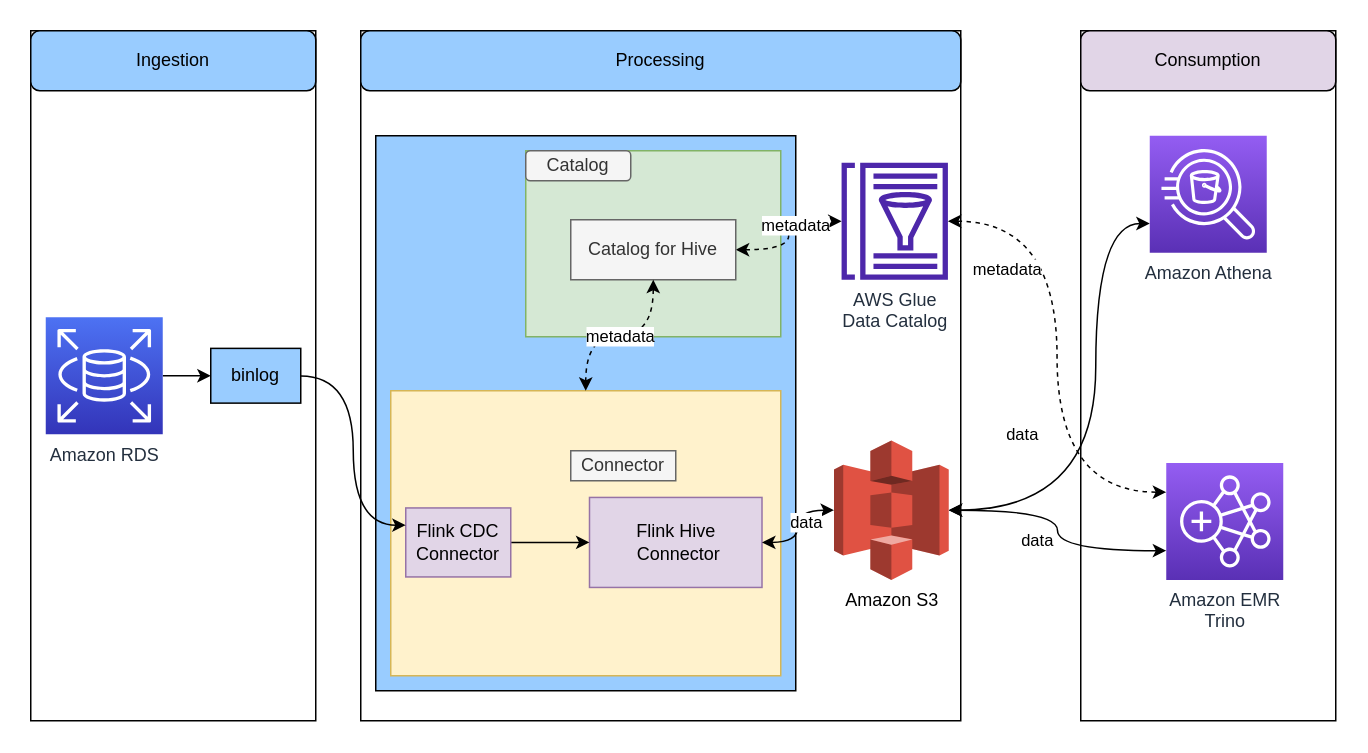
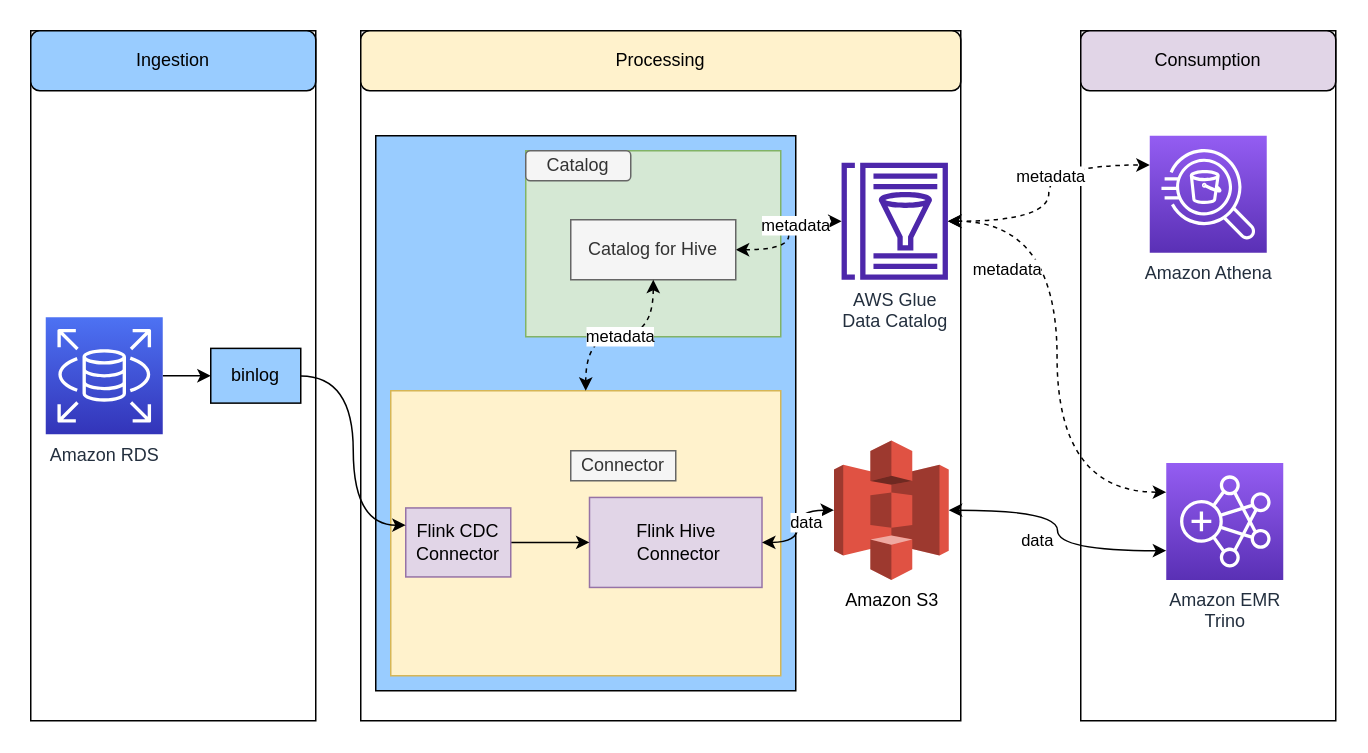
(661, 61) -> (661, 61)
none -> (1052, 184)
(1095, 387) -> none
